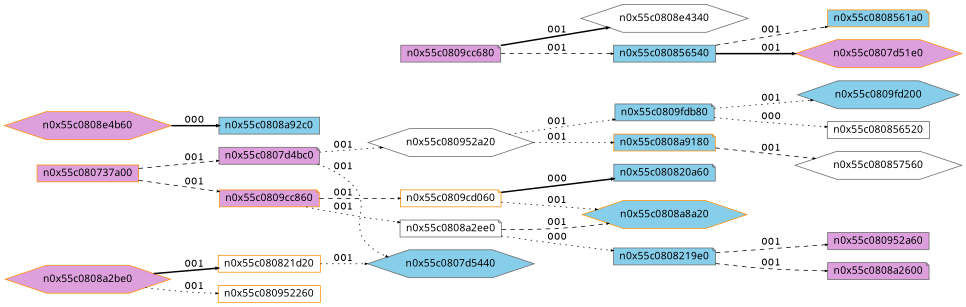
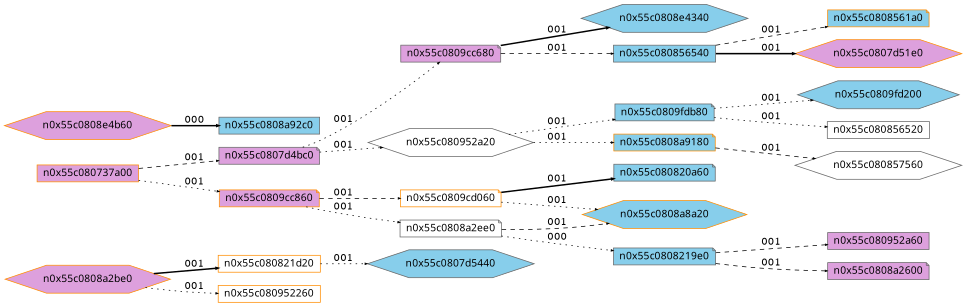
(665, 18) -> (665, 18)
(771, 116) -> (771, 116)
(558, 179) -> (558, 179)
(178, 186) -> (178, 186)
(361, 205) -> (373, 110)
